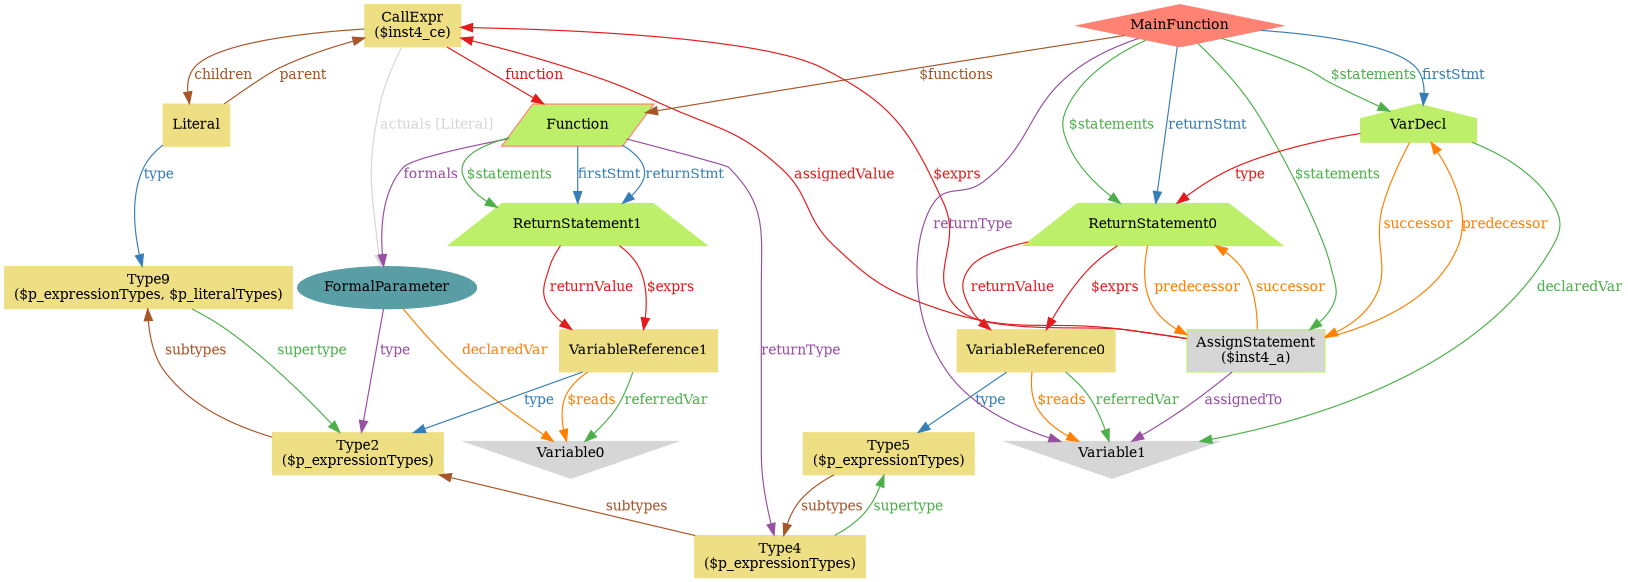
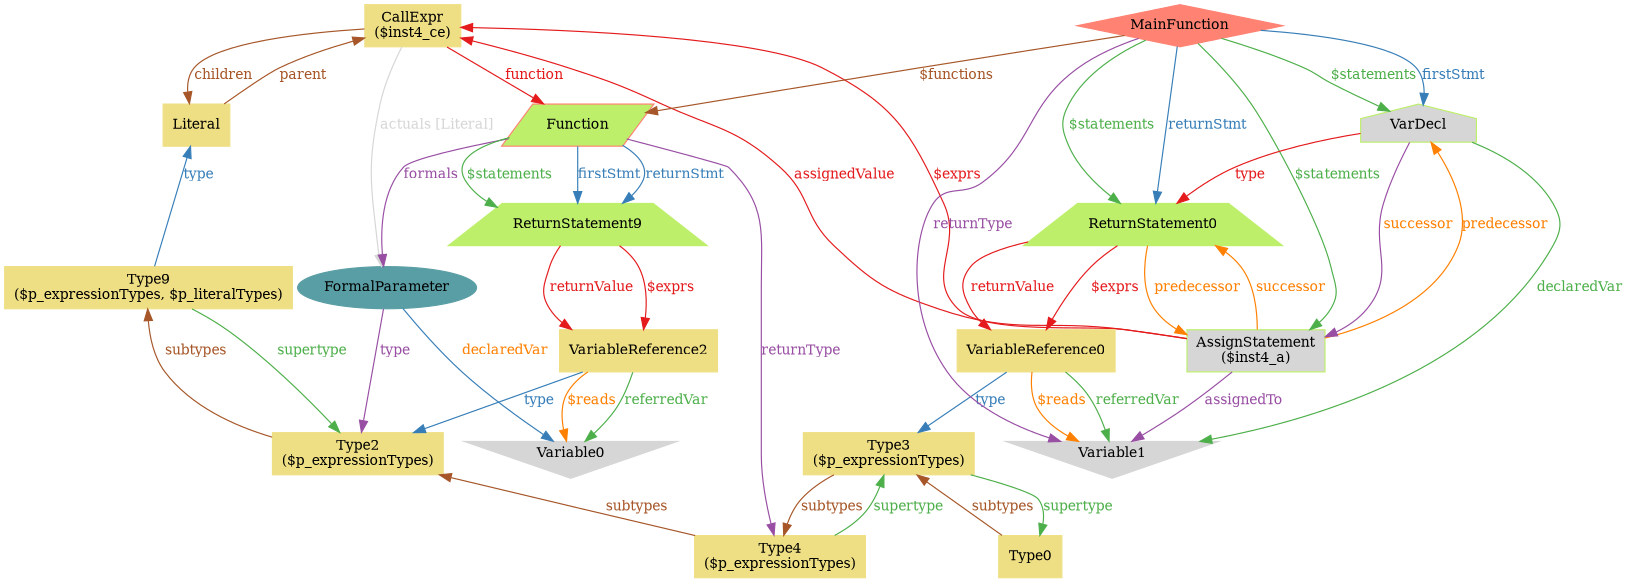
(1419, 125) -> (1419, 125)
(136, 196) -> (171, 212)
(578, 225) -> (578, 225)
(1380, 244) -> (1380, 244)
(639, 351) -> (639, 351)
(468, 377) -> (468, 377)
(889, 454) -> (889, 454)
none -> (1030, 557)
